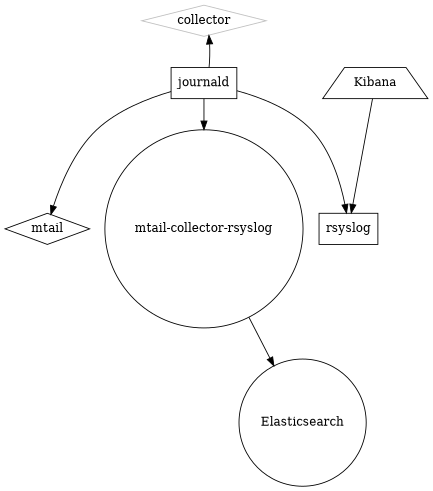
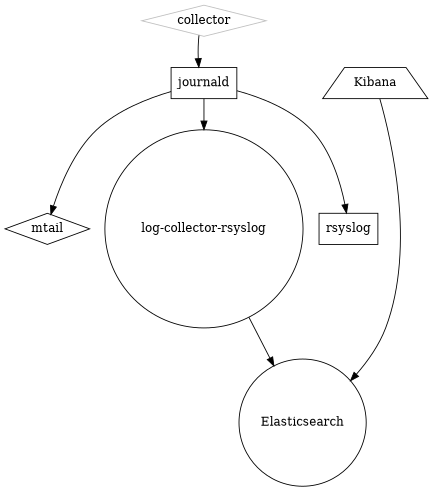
(210, 56) -> (198, 47)
(363, 152) -> (400, 241)
(204, 229) -> (204, 229)
